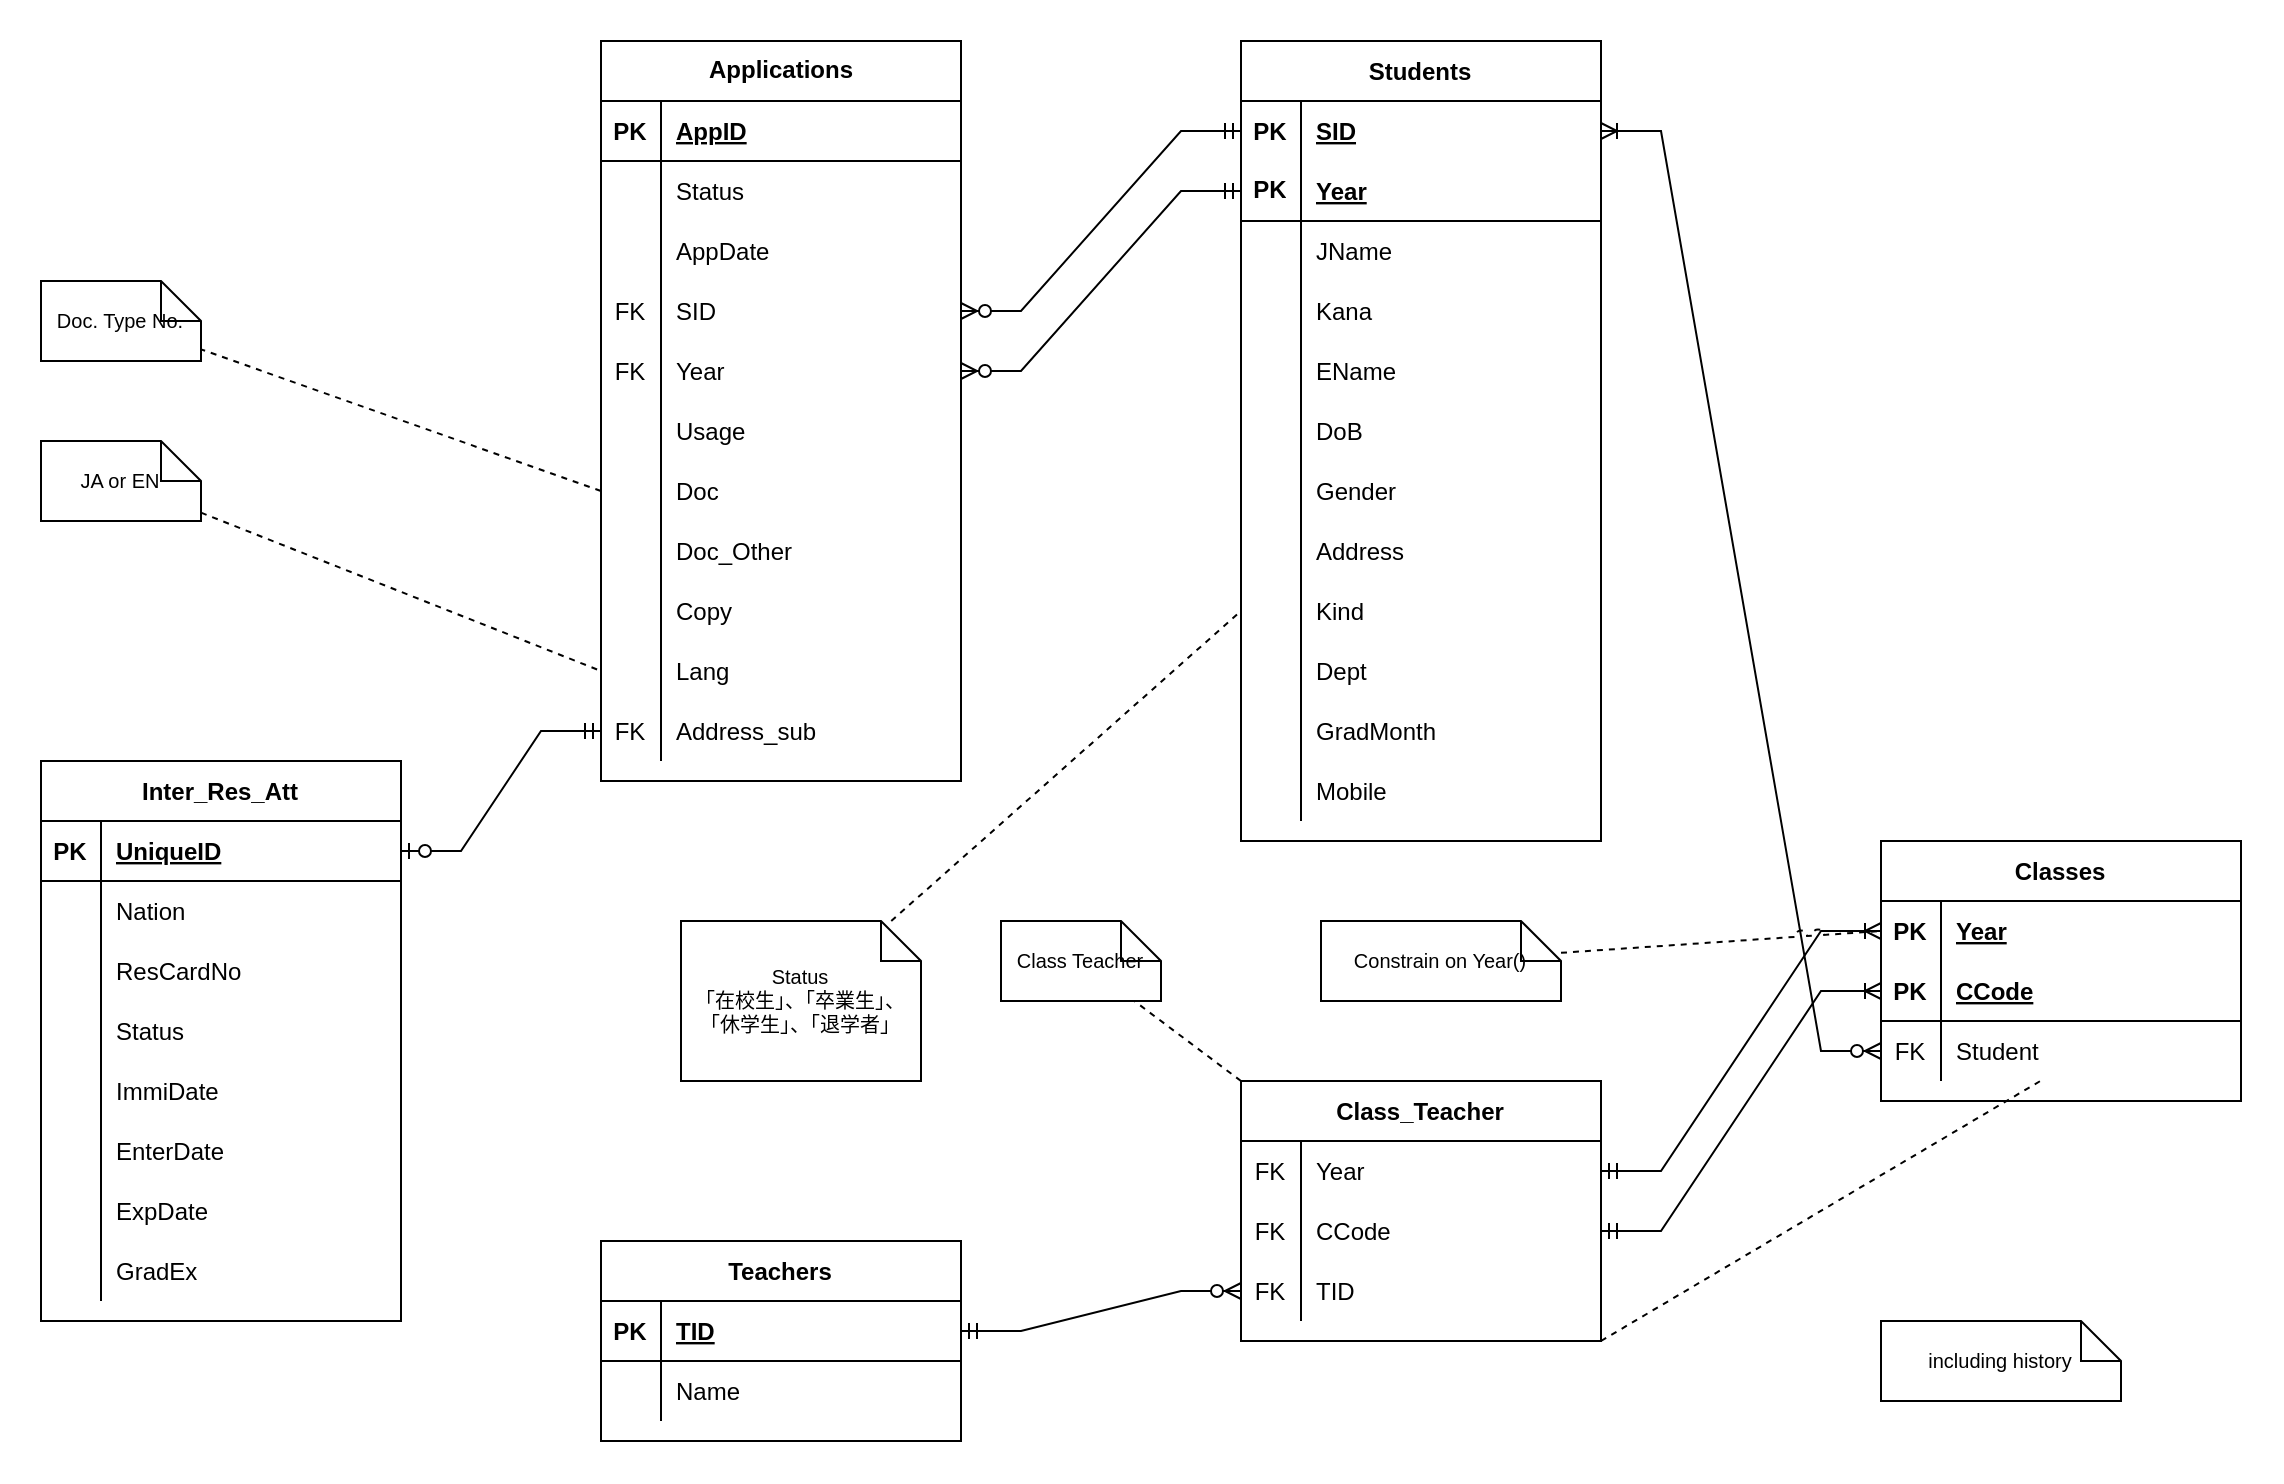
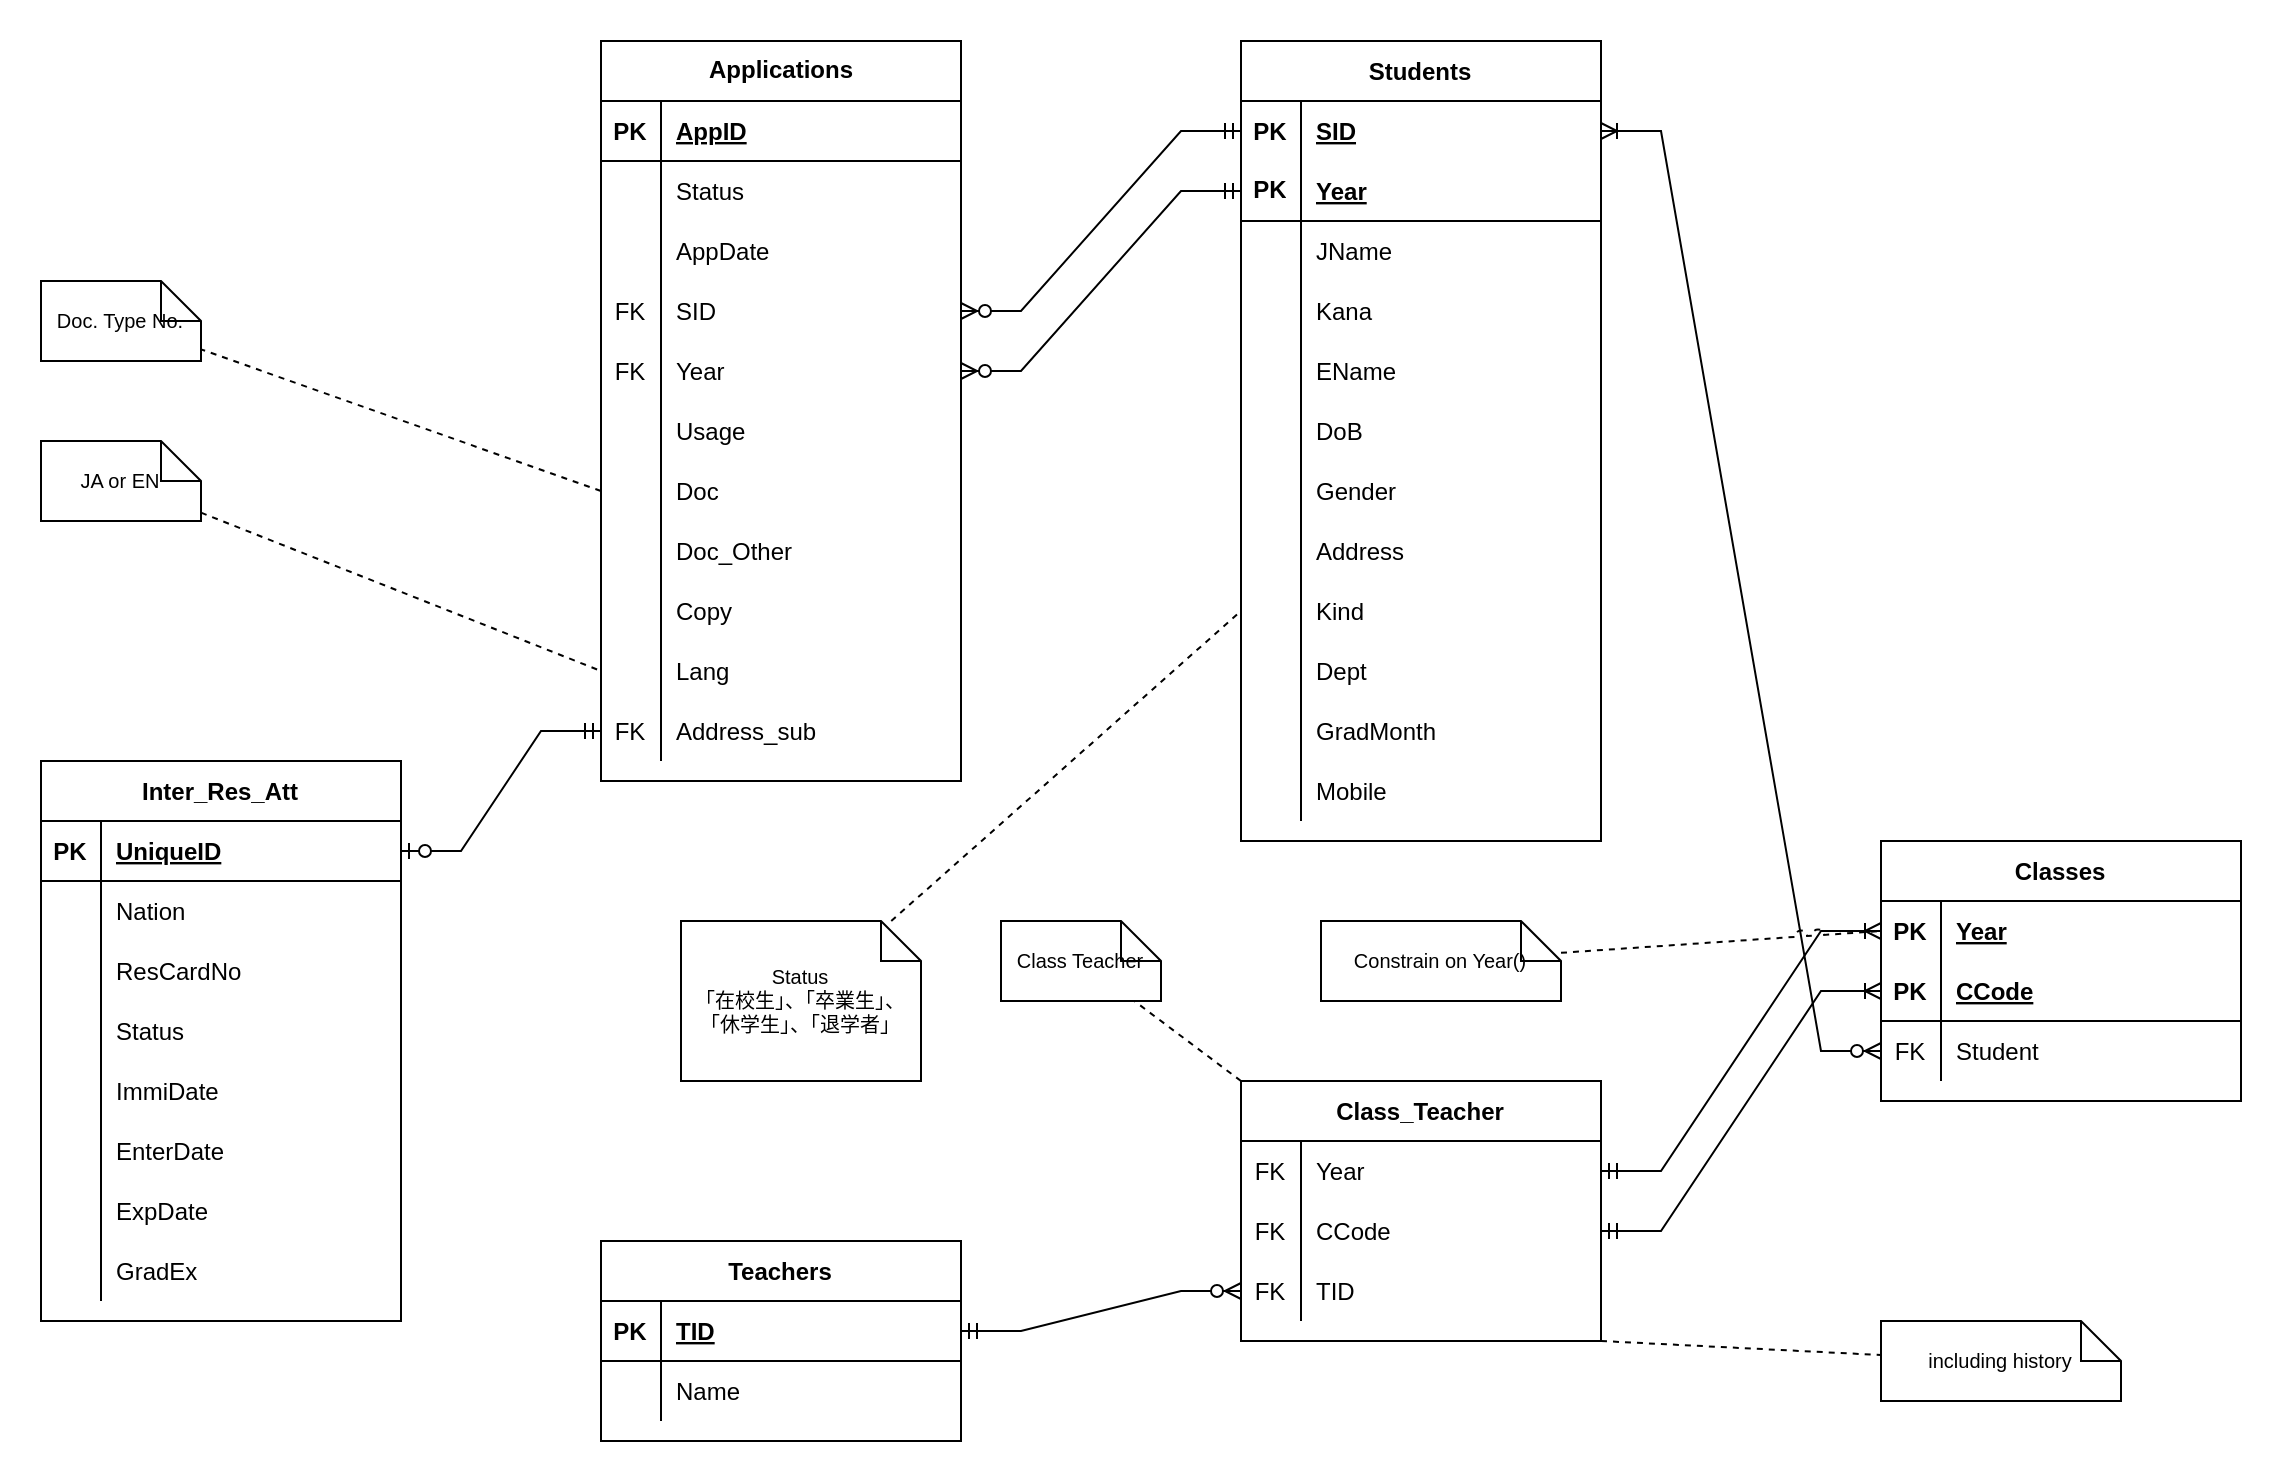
(1802, 1222) -> (1743, 1348)
